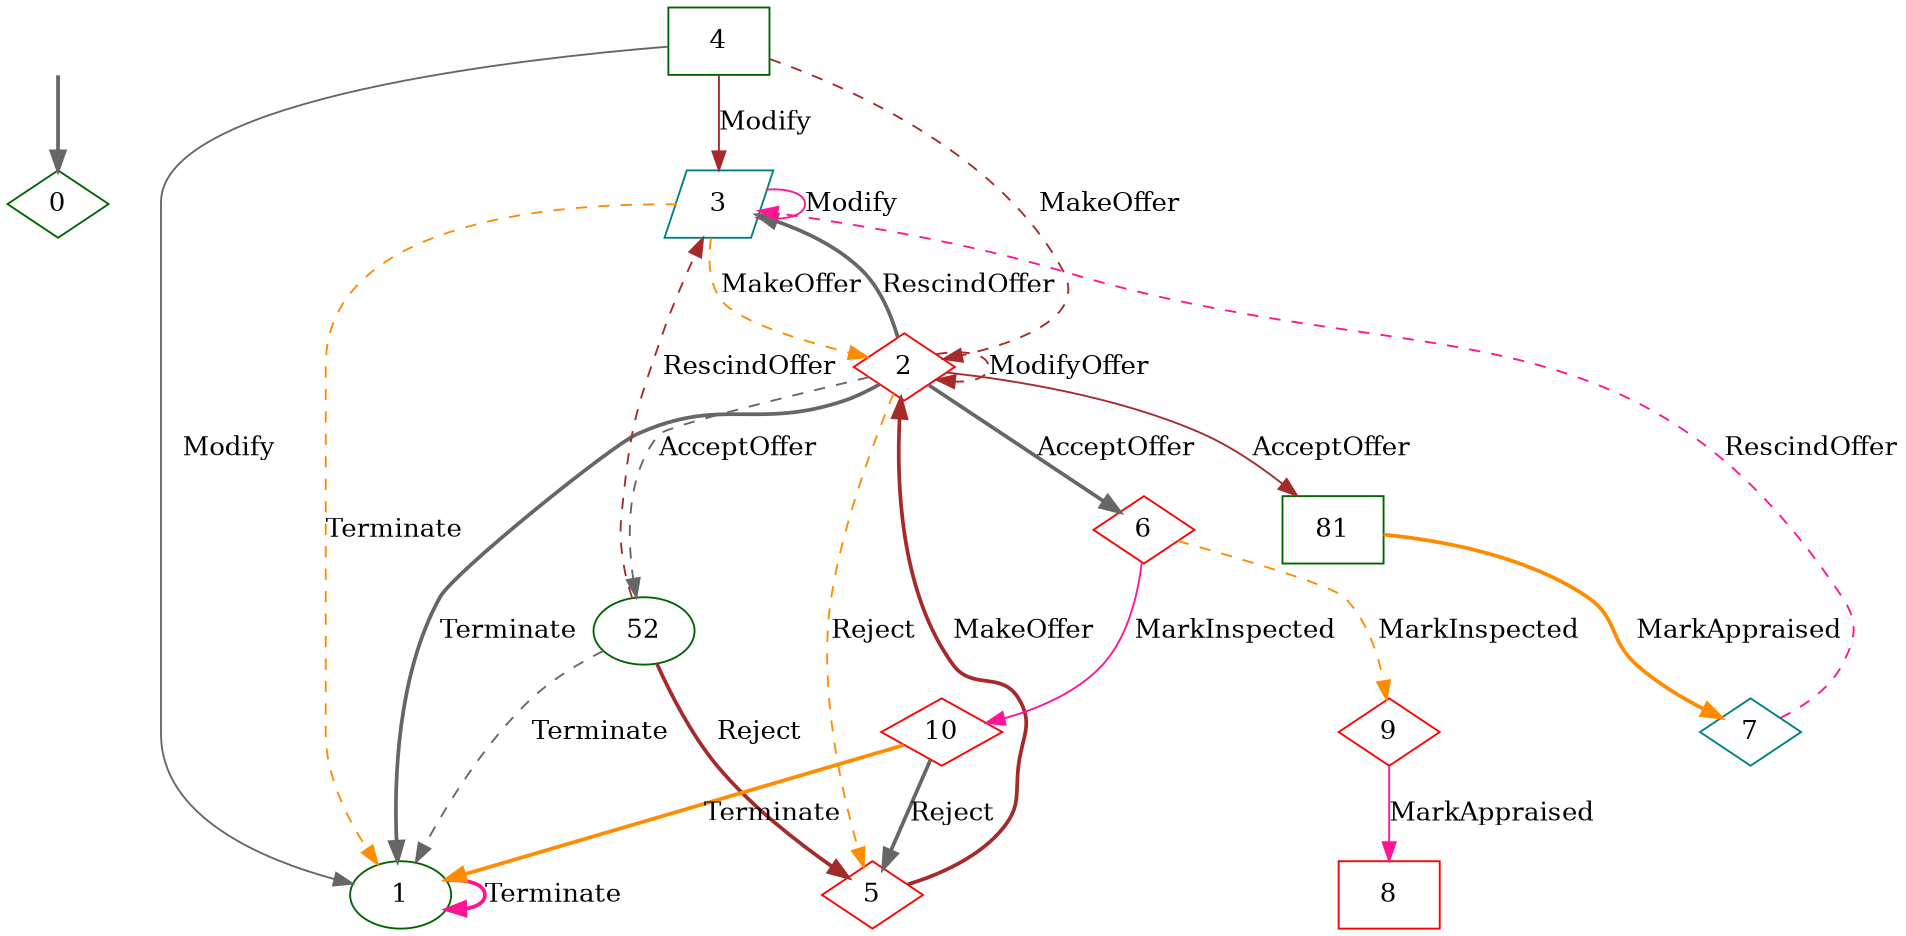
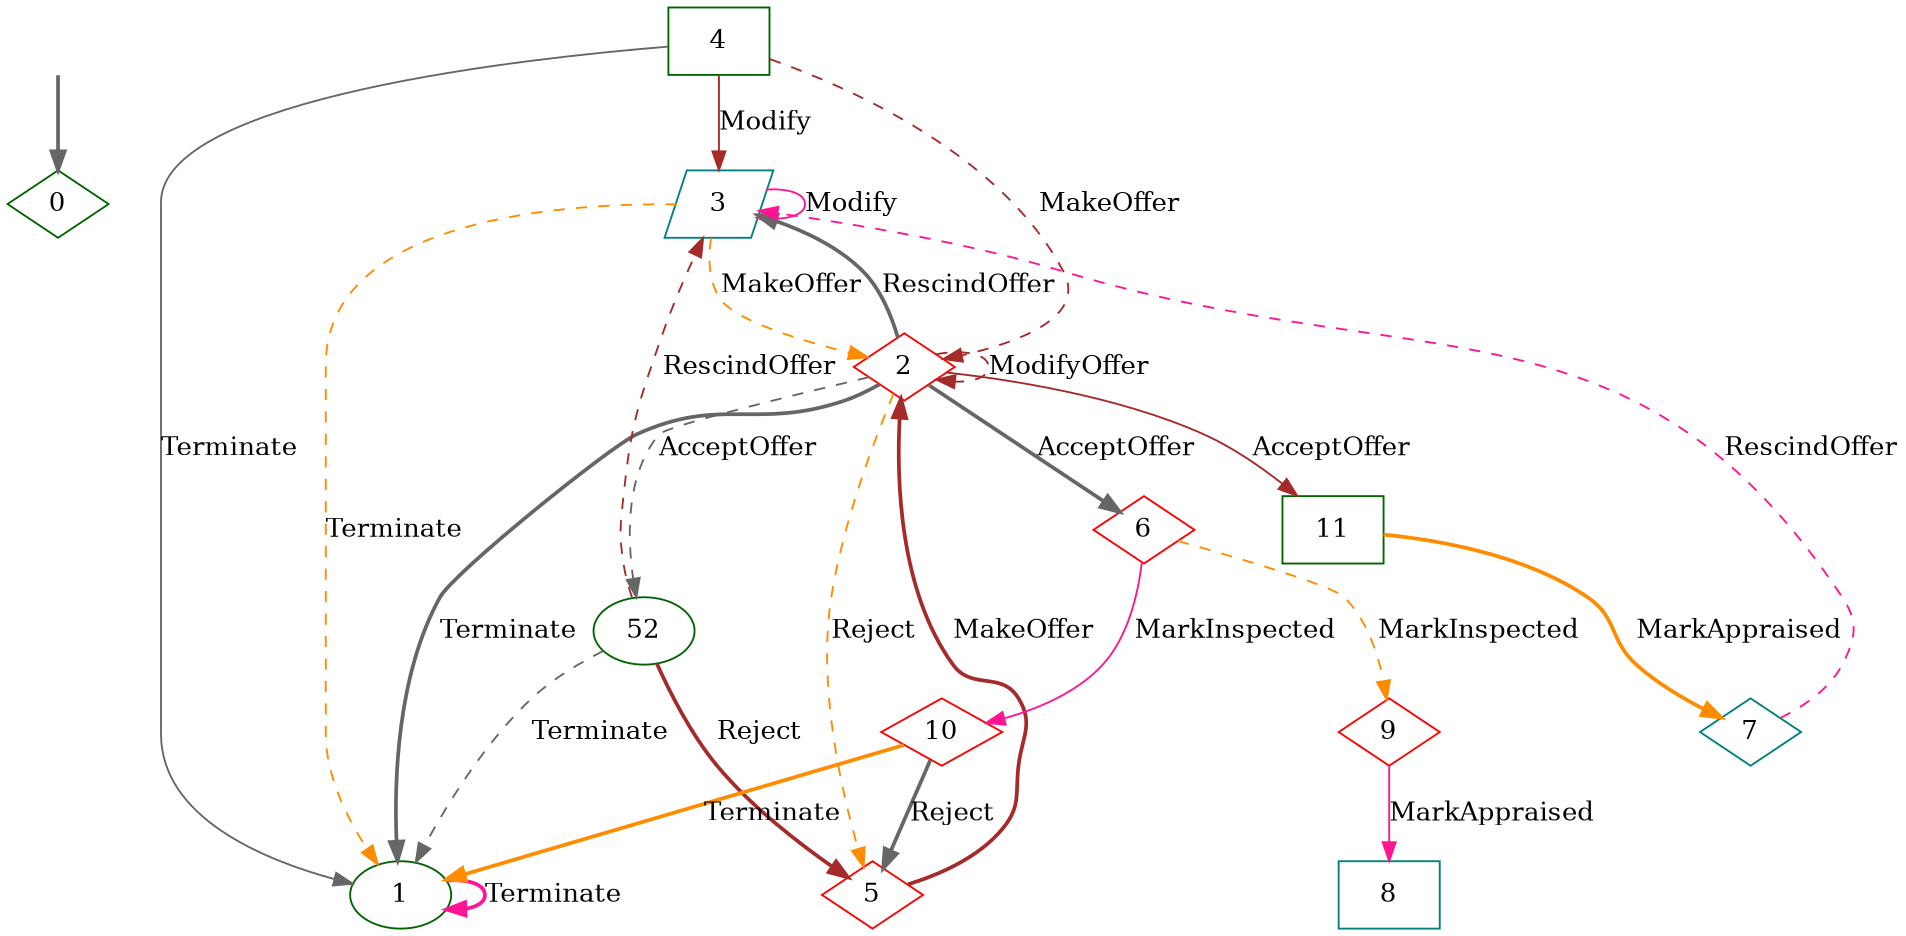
(229, 448) -> (229, 448)
(1333, 530) -> (1333, 530)
(1389, 895) -> (1389, 895)
